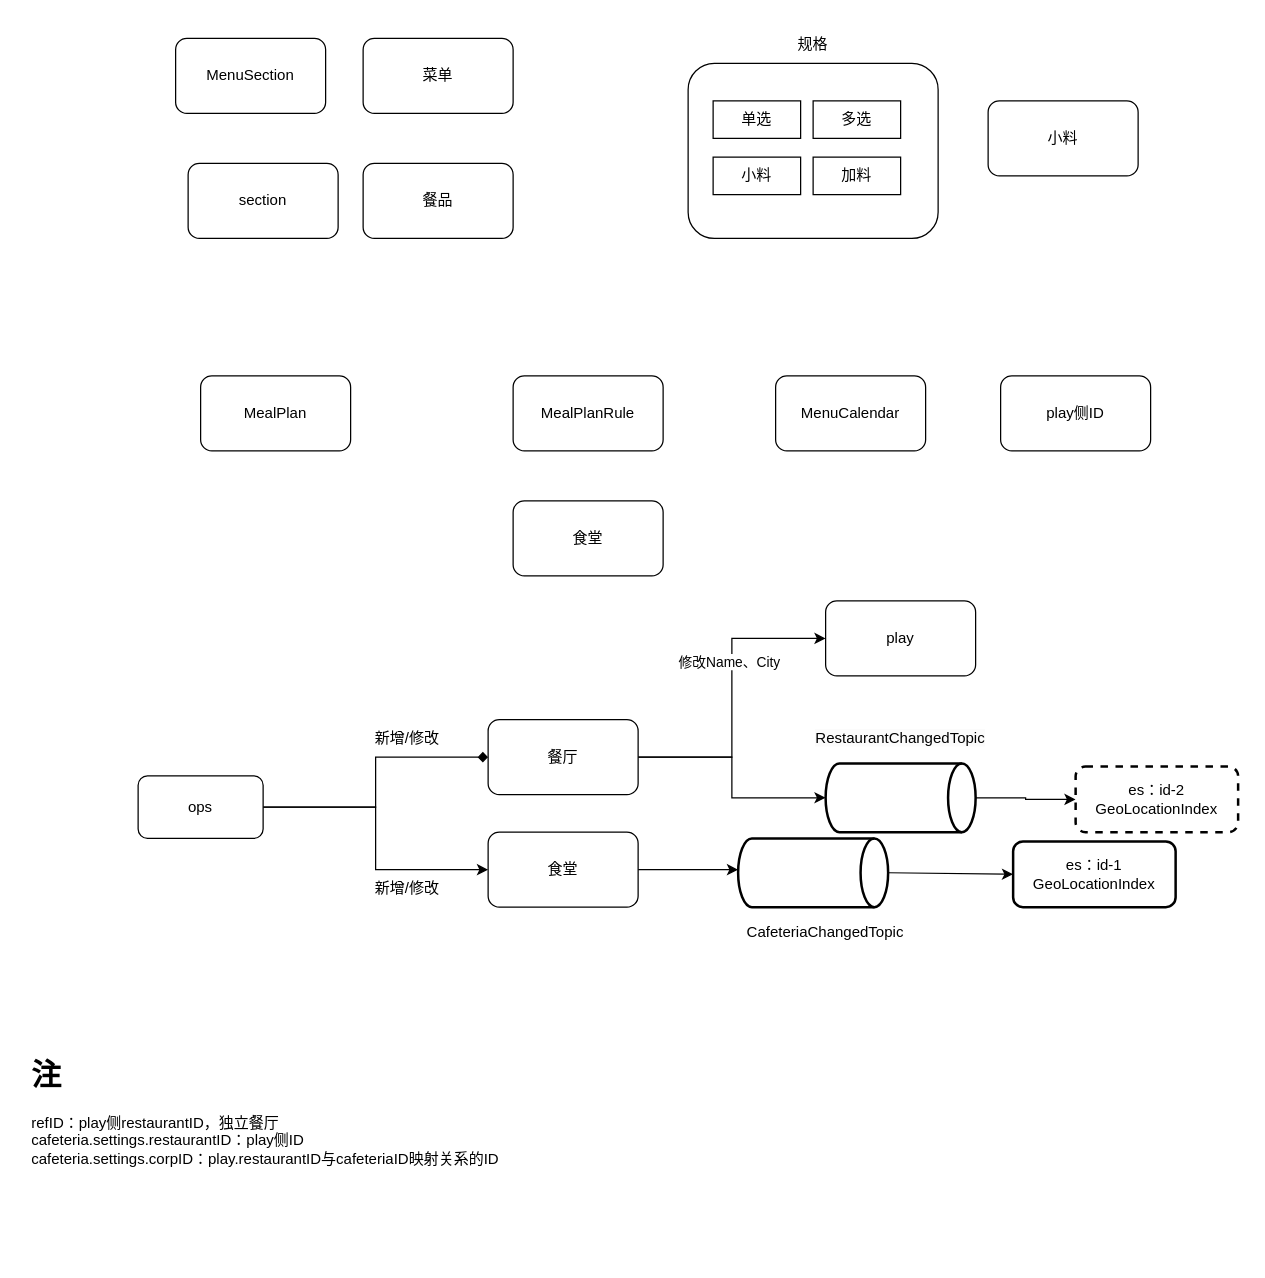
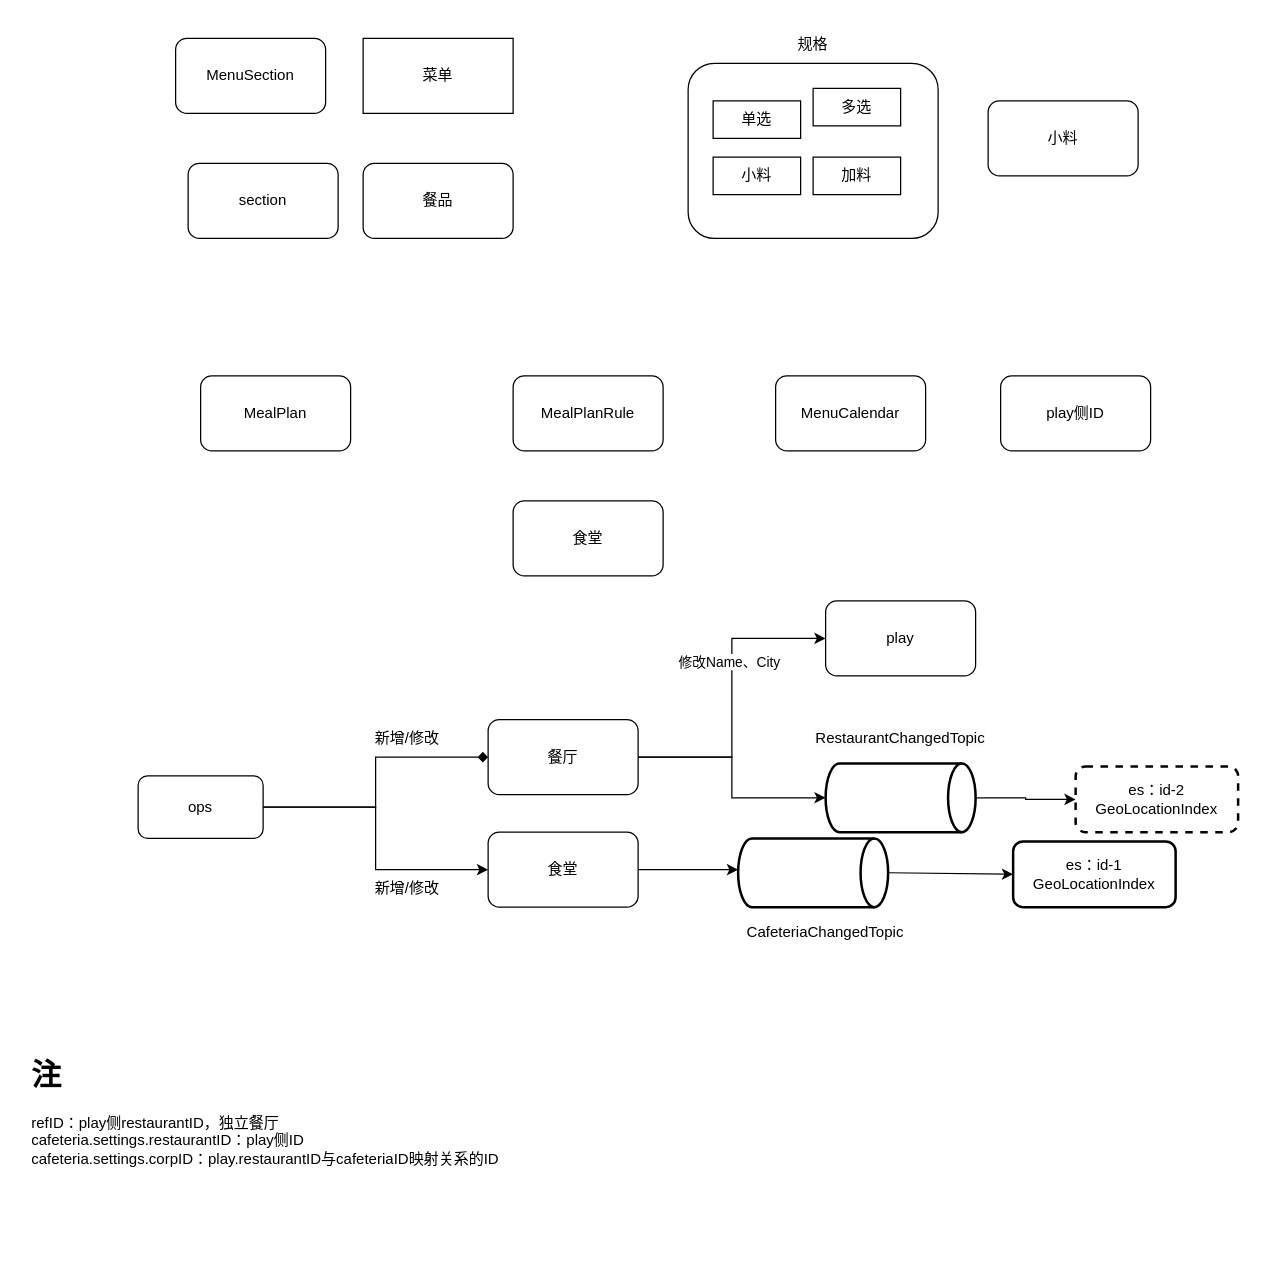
(438, 76) -> (438, 76)
(857, 119) -> (857, 107)
